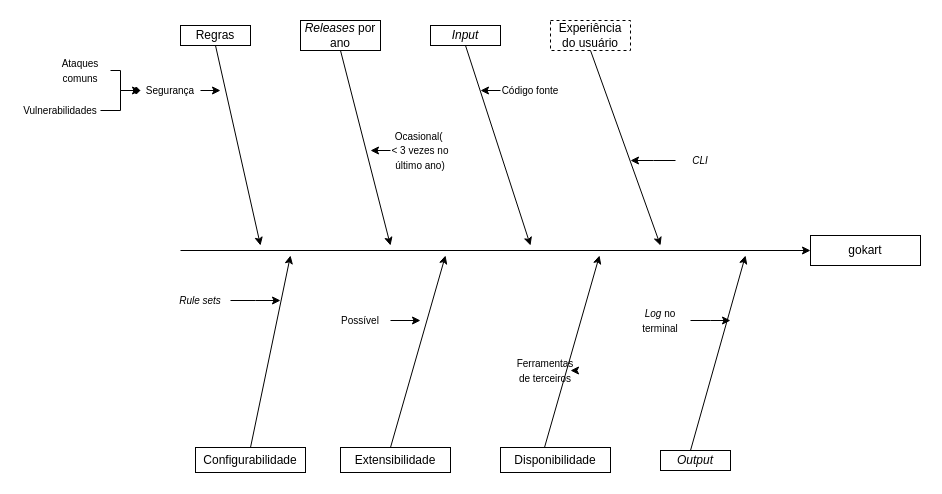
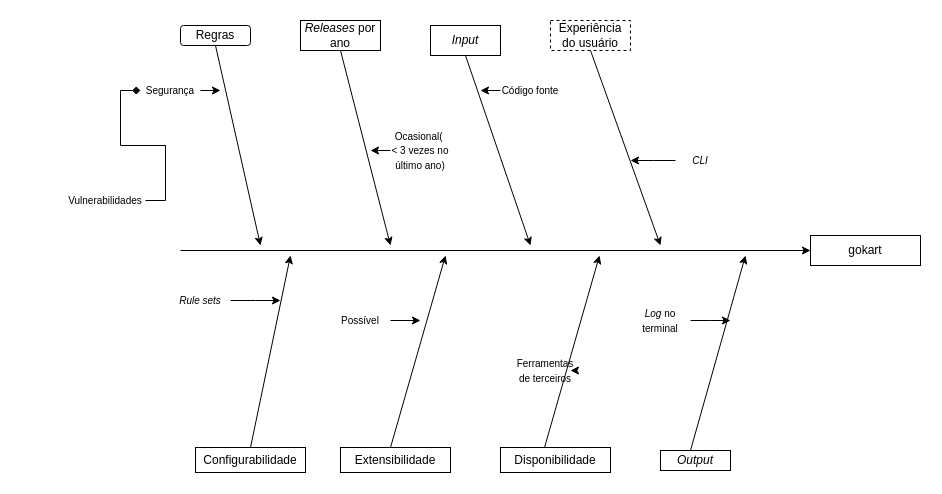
(216, 36) -> (216, 36)
(466, 36) -> (466, 41)
(81, 71) -> none
(121, 75) -> none
(61, 111) -> (106, 201)
